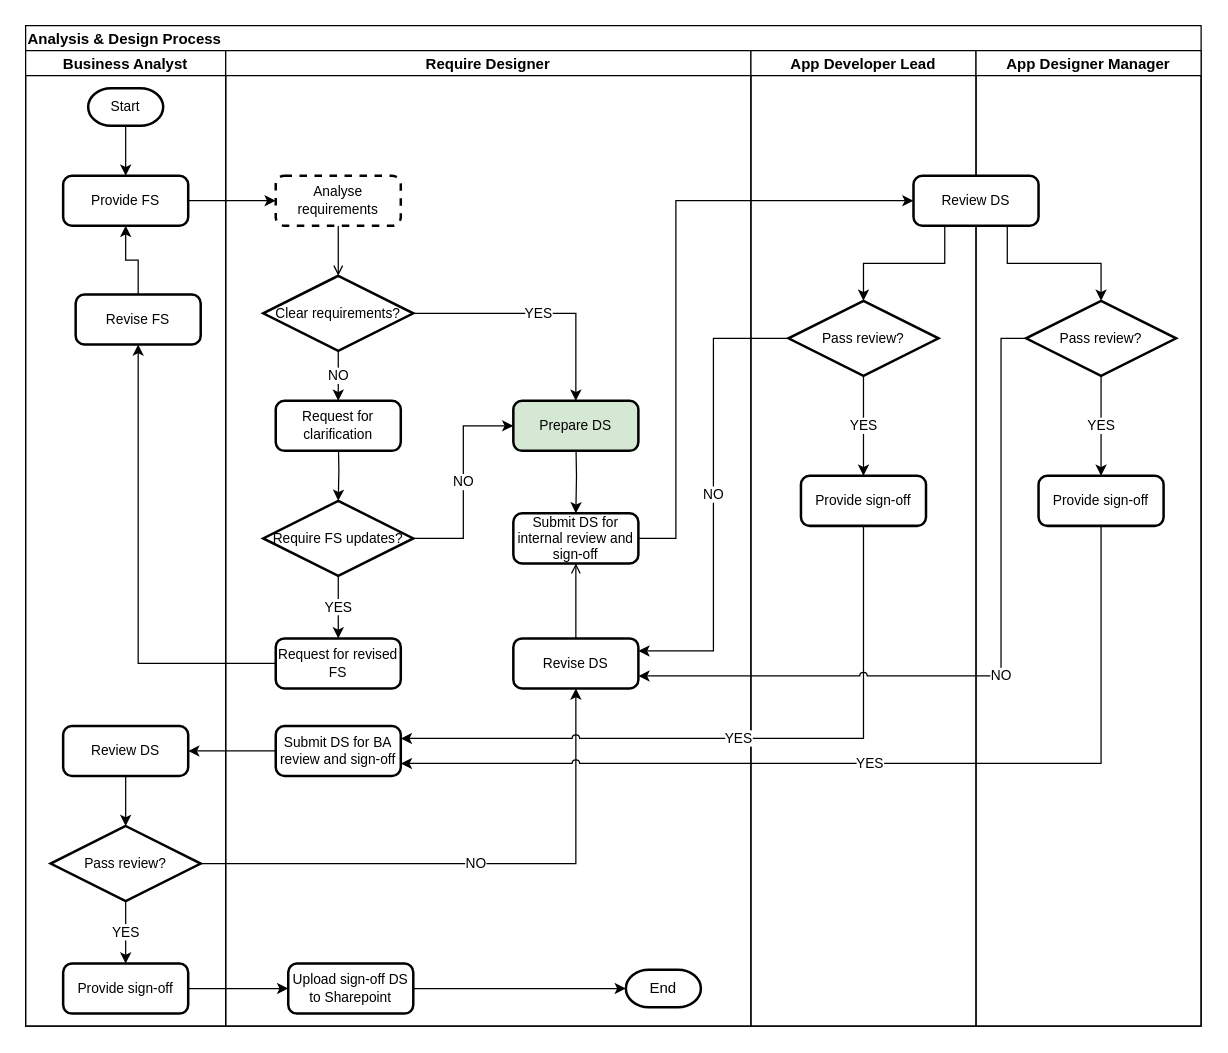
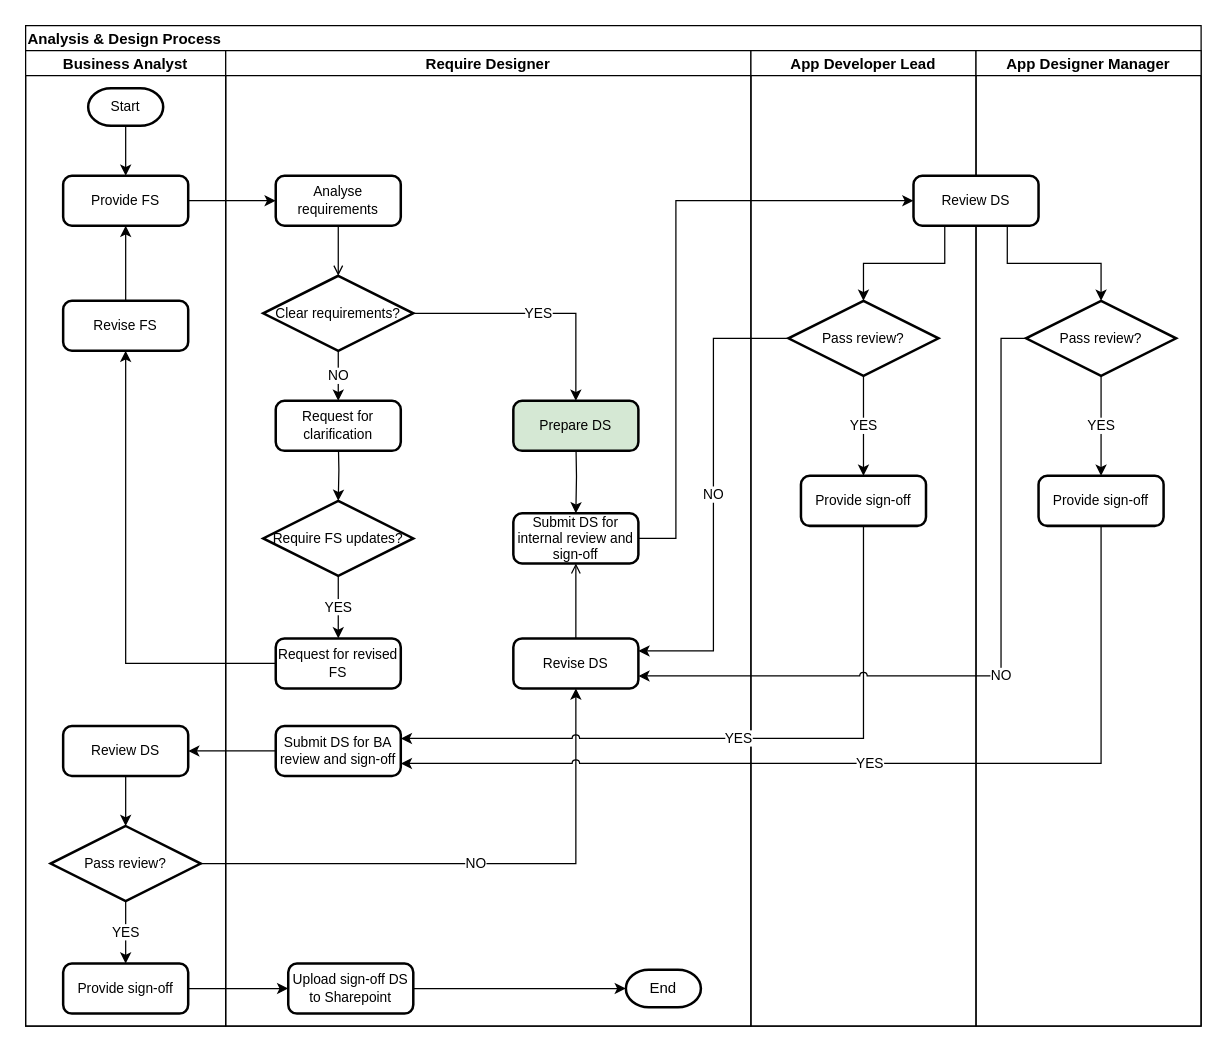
(338, 201) -> (338, 201)
(138, 319) -> (126, 326)
(463, 486) -> none
